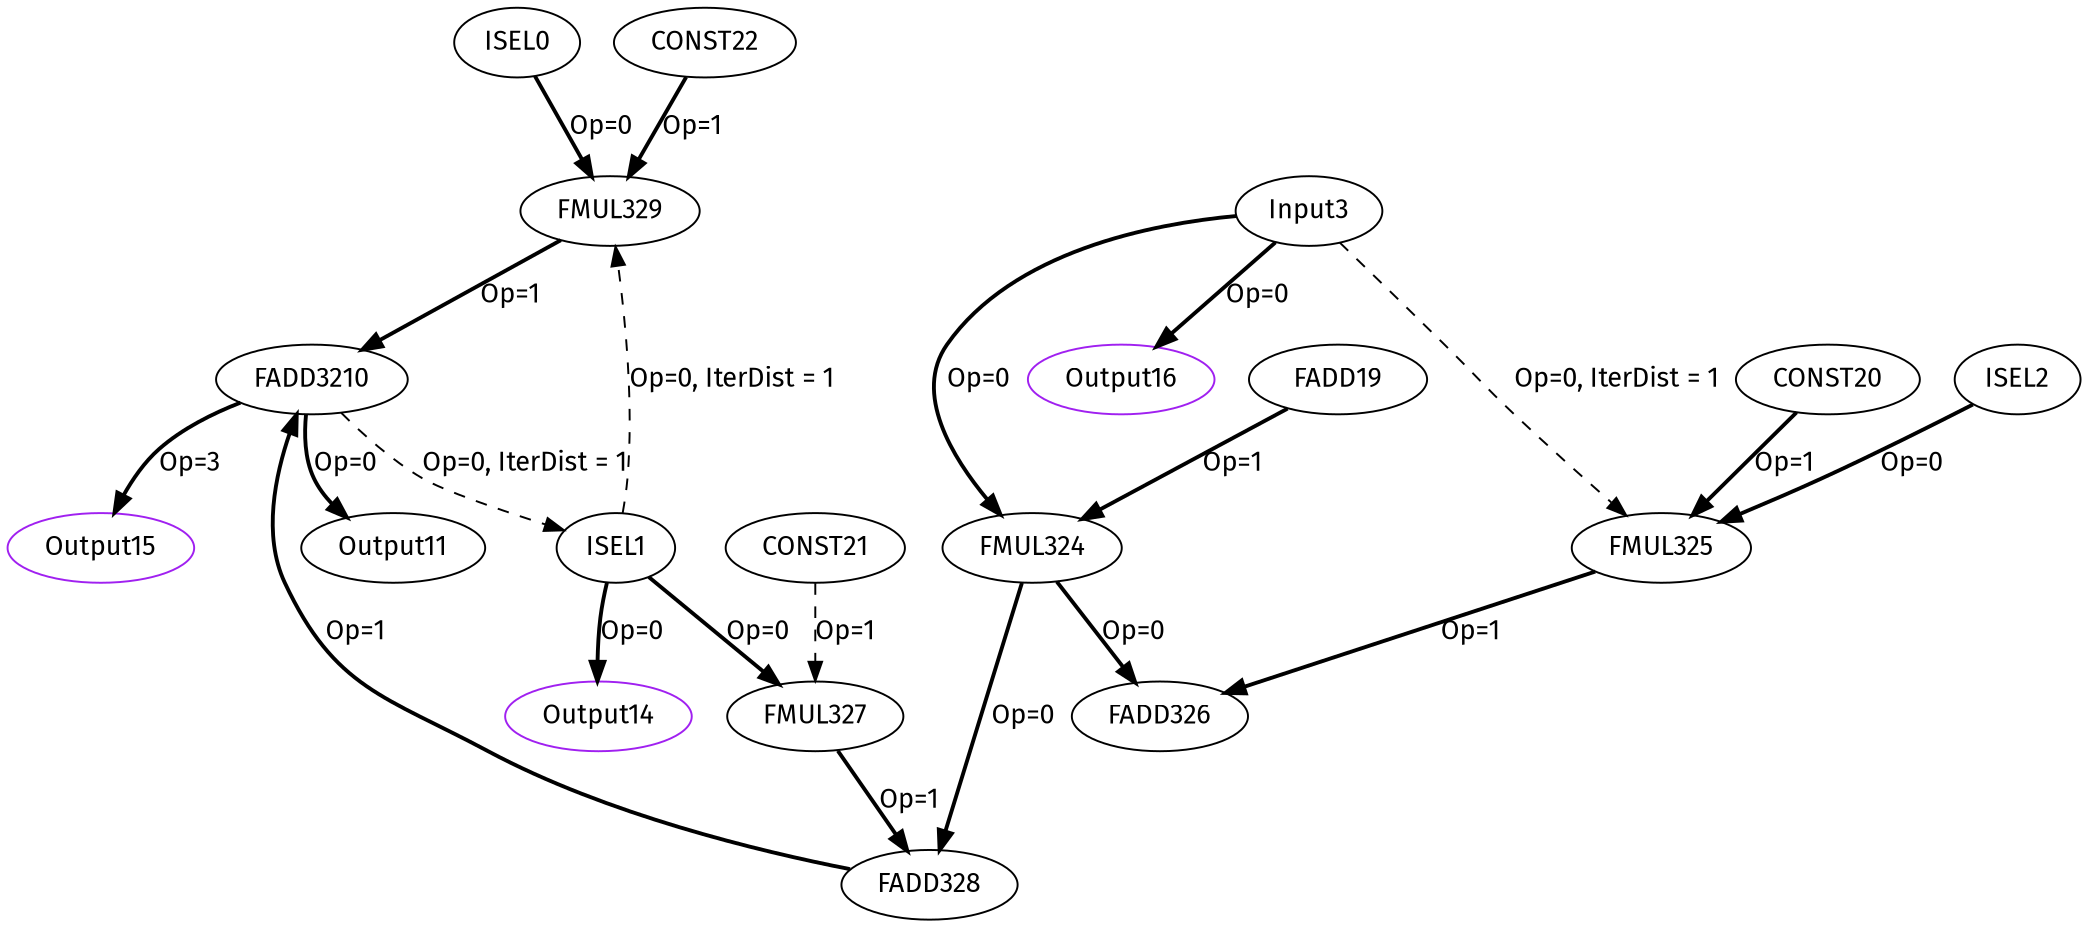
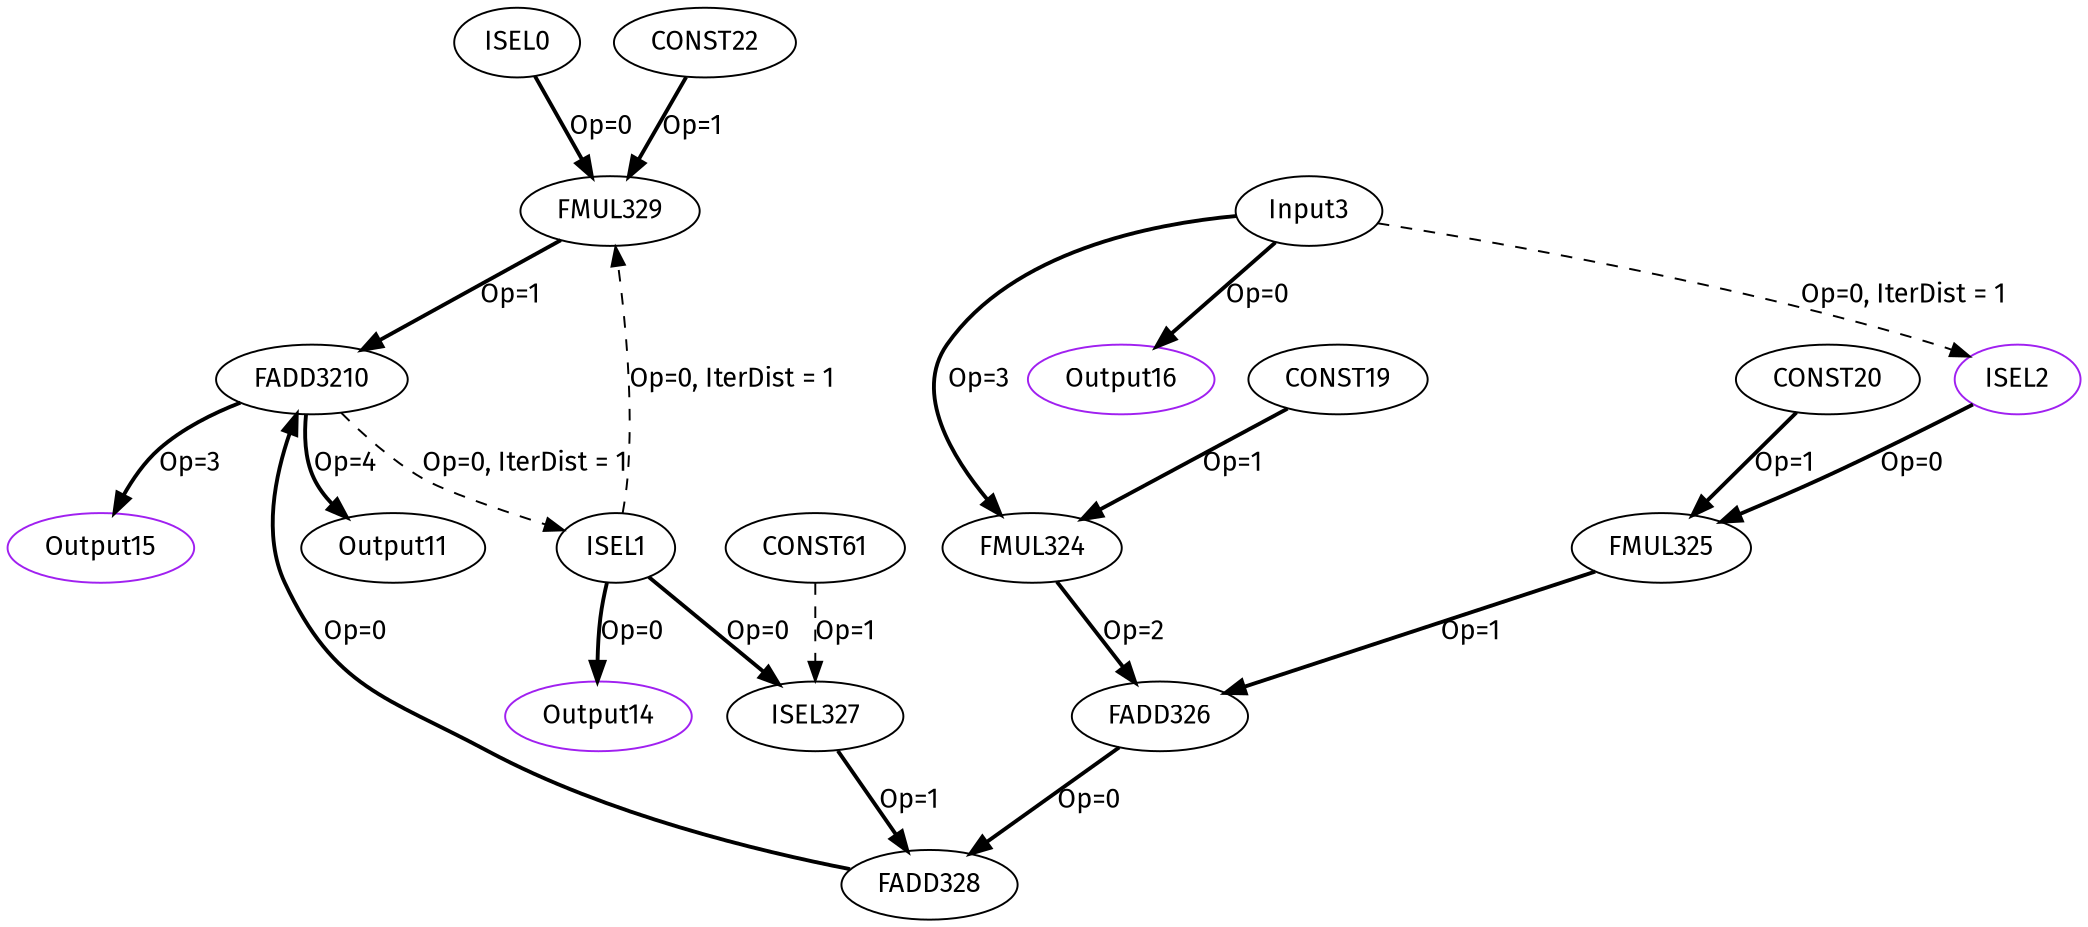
(1474, 374) -> (1667, 277)
(979, 379) -> (979, 379)
(1338, 379) -> (1338, 379)
(2018, 379) -> (2018, 379)
(346, 464) -> (346, 464)
(815, 548) -> (815, 548)
(355, 632) -> (355, 632)
(1134, 632) -> (1134, 632)
(984, 707) -> (1053, 795)
(815, 716) -> (815, 716)
